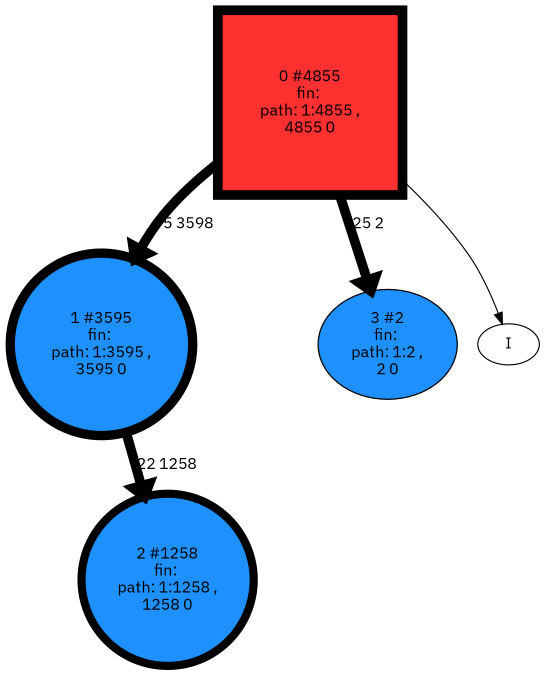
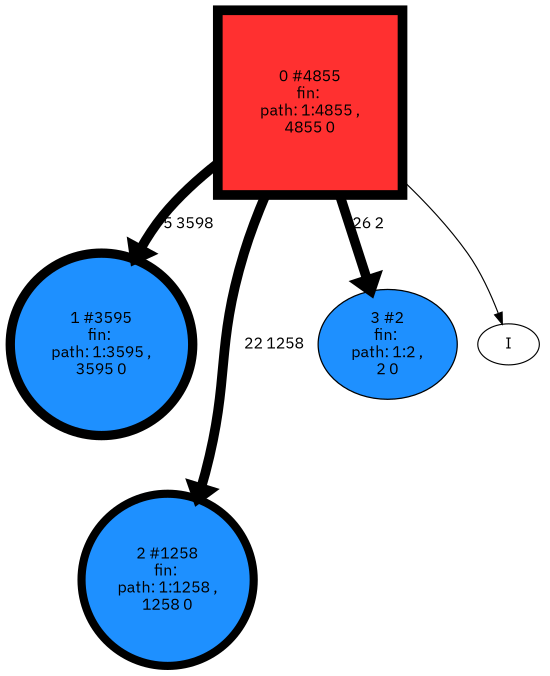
(370, 224) -> (370, 224)
(134, 459) -> (226, 340)
